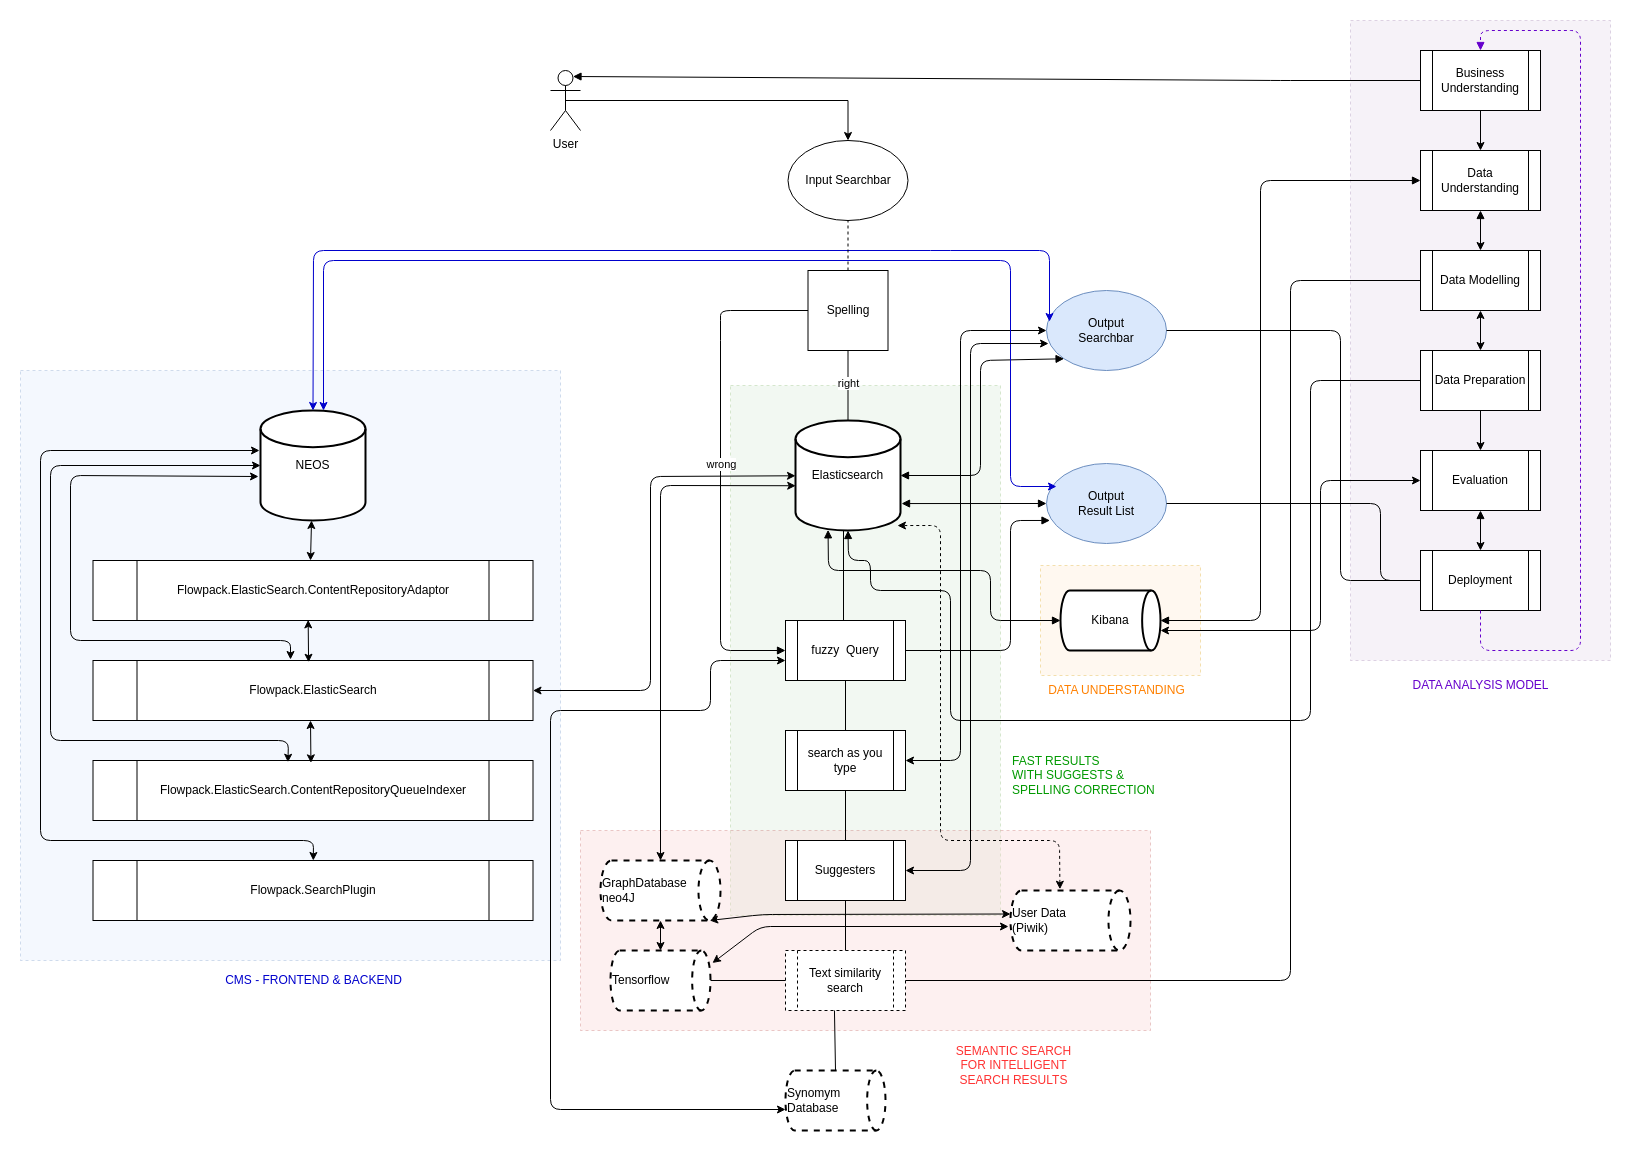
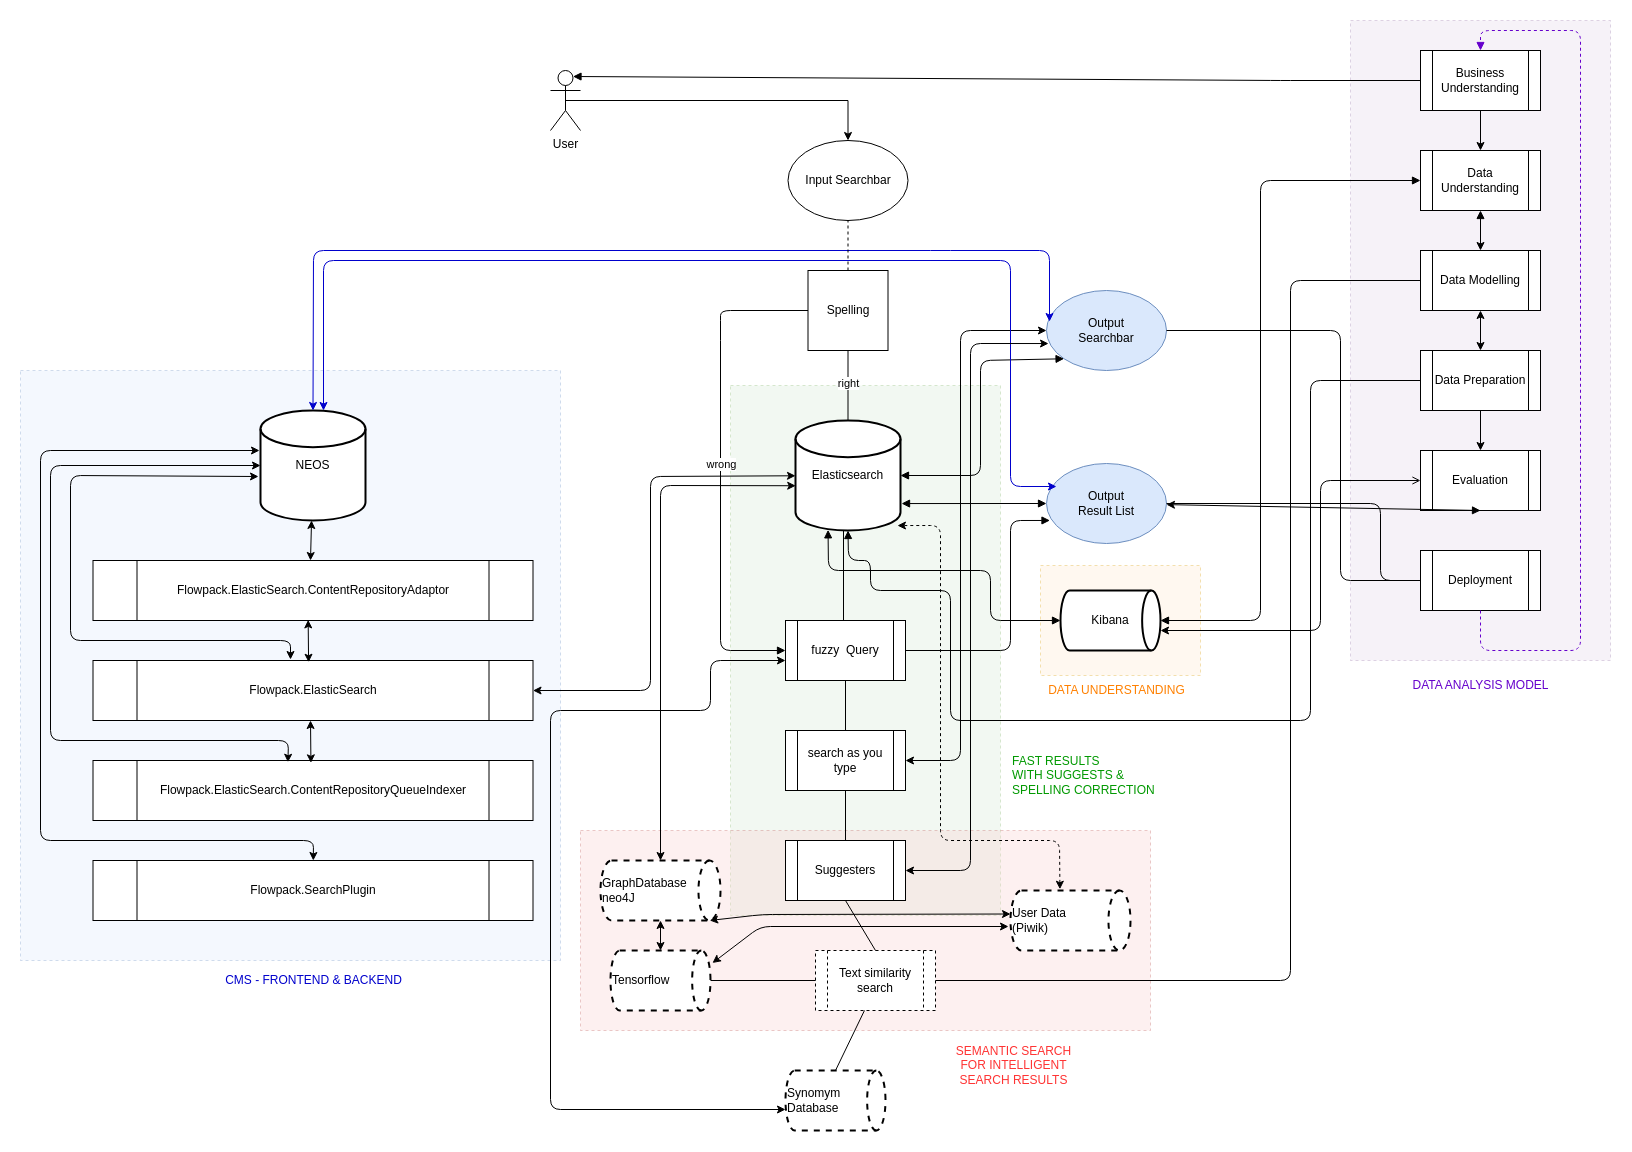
(1412, 481) -> (1414, 481)
(1481, 531) -> (1314, 507)
(846, 981) -> (876, 981)
